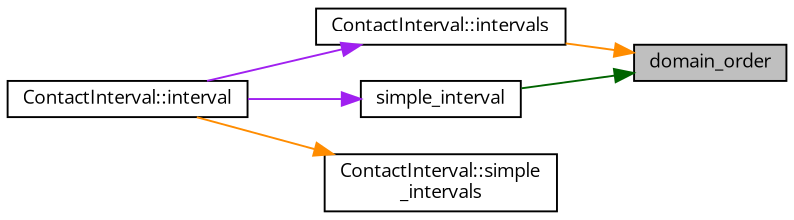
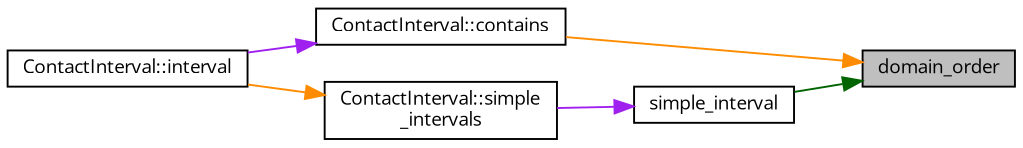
(441, 27) -> (441, 27)
(294, 99) -> (585, 107)
